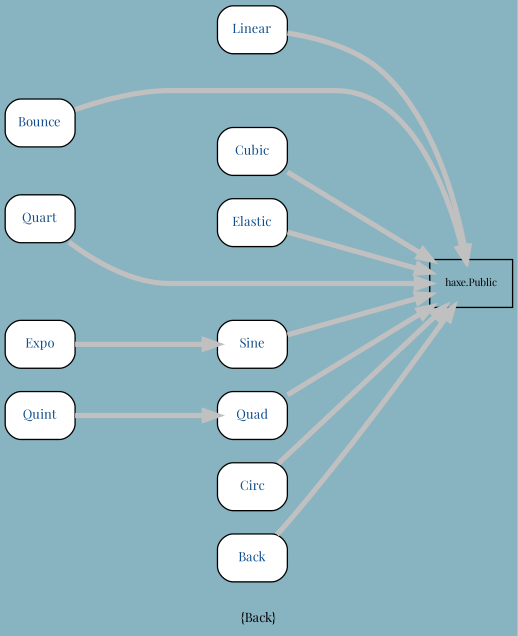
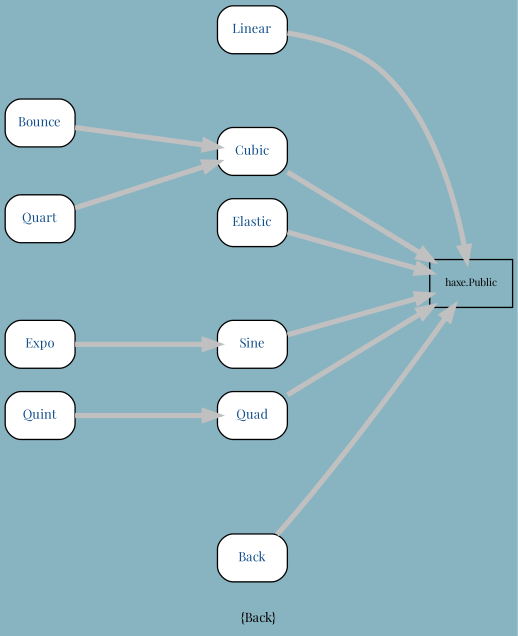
(312, 91) -> (140, 136)
(238, 283) -> (140, 187)
(252, 487) -> none
